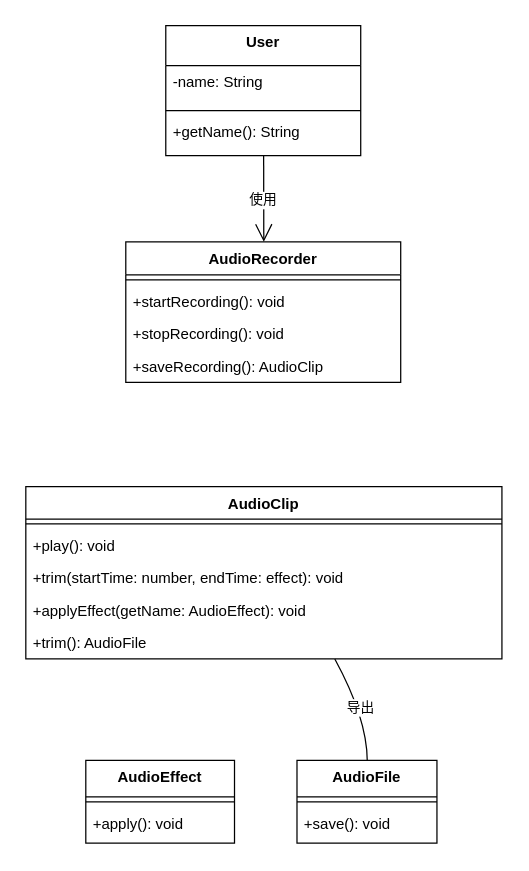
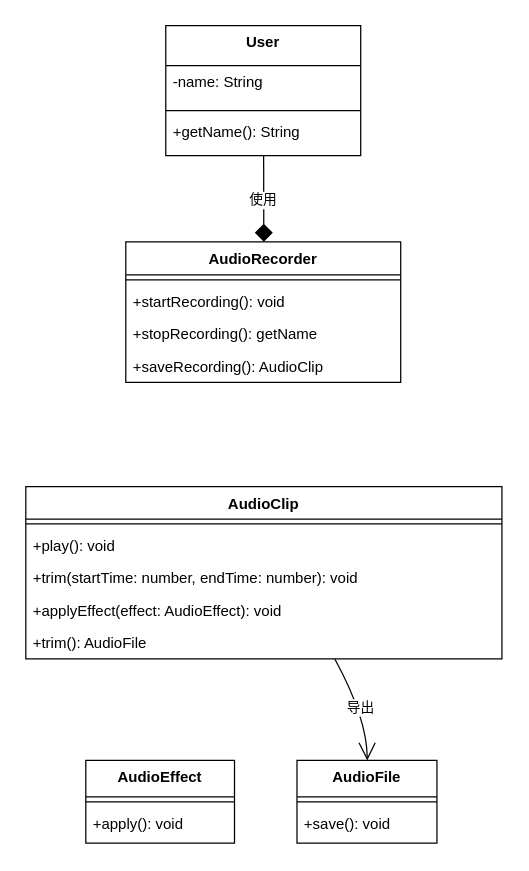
(264, 231) -> (264, 224)
(217, 334) -> (232, 334)
(207, 579) -> (207, 579)
(187, 611) -> (183, 611)
(367, 754) -> (367, 754)
